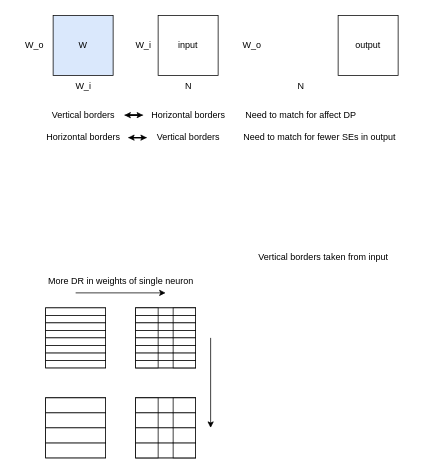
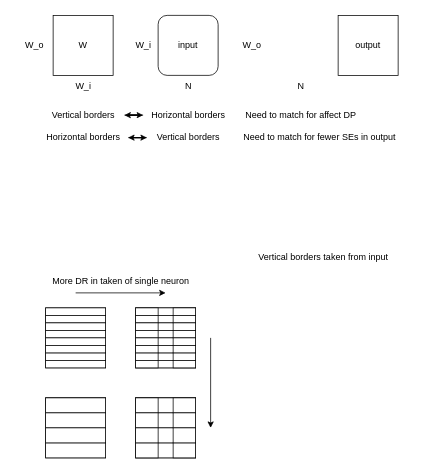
(83, 45) -> (83, 45)
(188, 45) -> (188, 45)
(121, 282) -> (121, 282)
